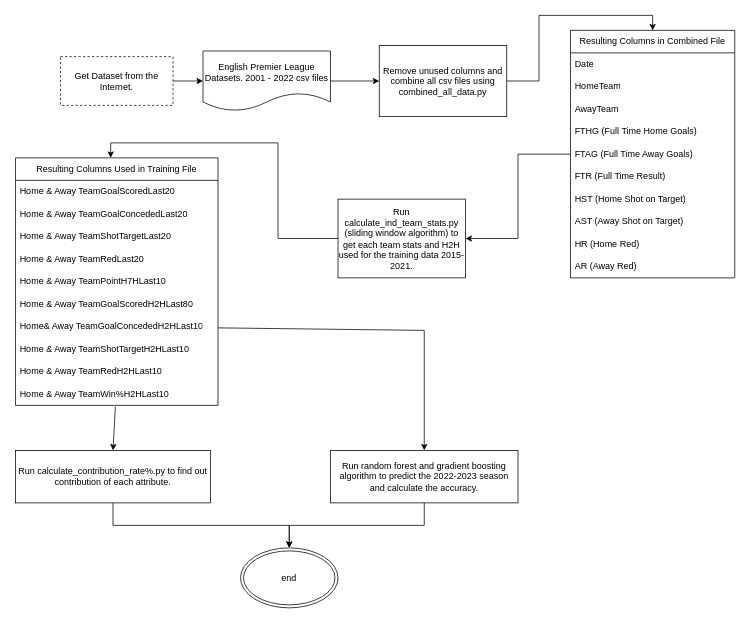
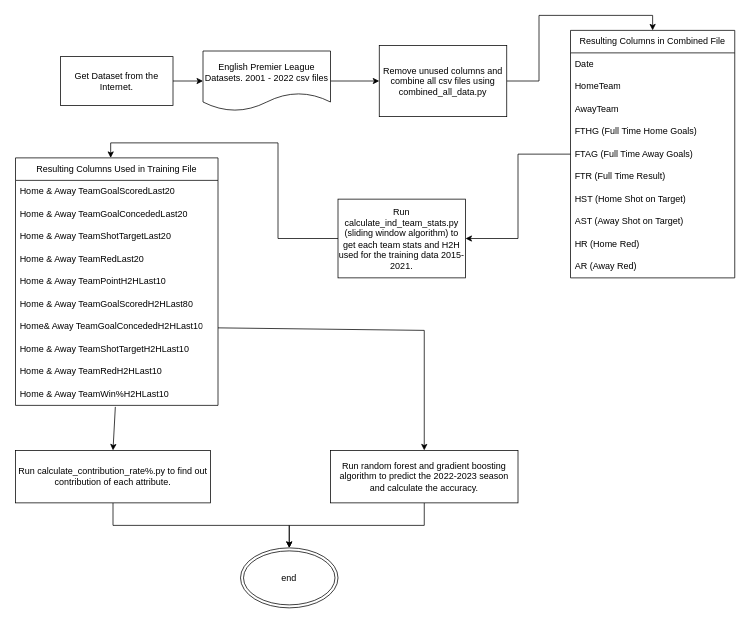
(117, 81) -> (117, 81)
(91, 282) -> (91, 282)
